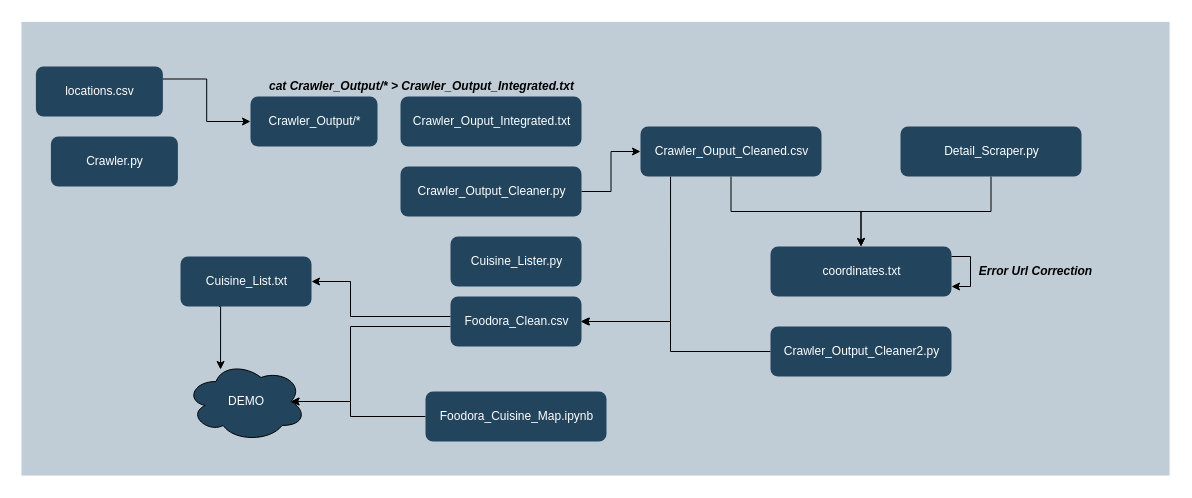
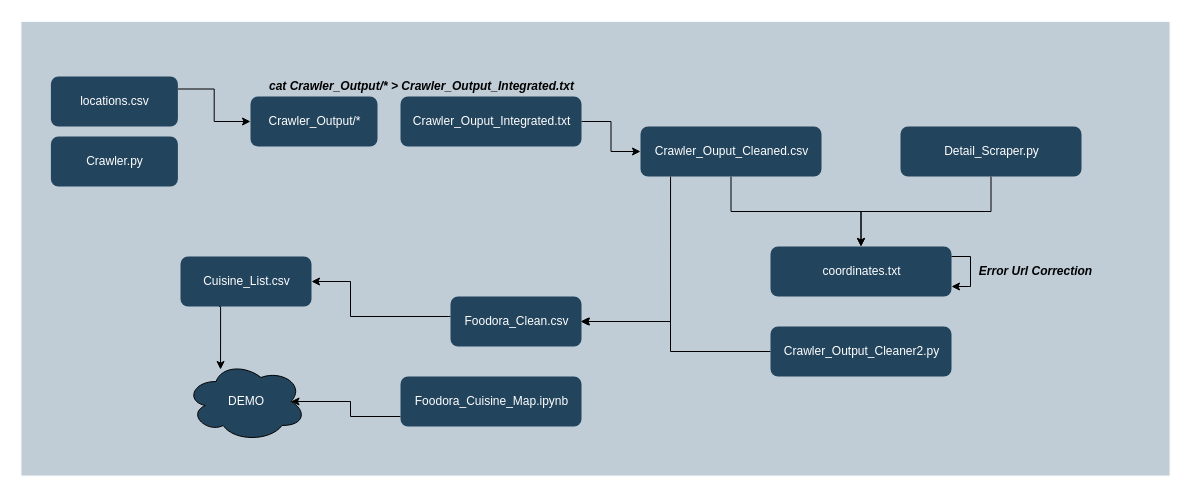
(99, 92) -> (114, 102)
none -> (610, 122)
(611, 188) -> none
(491, 192) -> none
(516, 262) -> none
(247, 282) -> (247, 282)
(365, 327) -> none
(516, 417) -> (491, 402)
